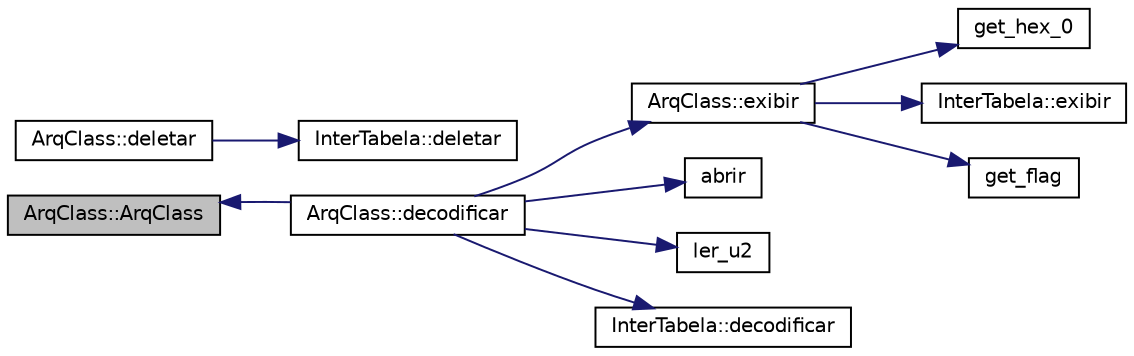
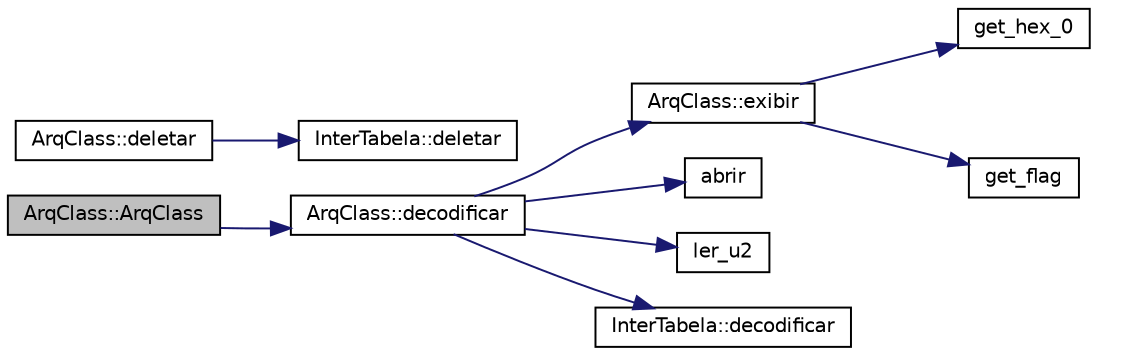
(1024, 103) -> none
(266, 202) -> (246, 228)
